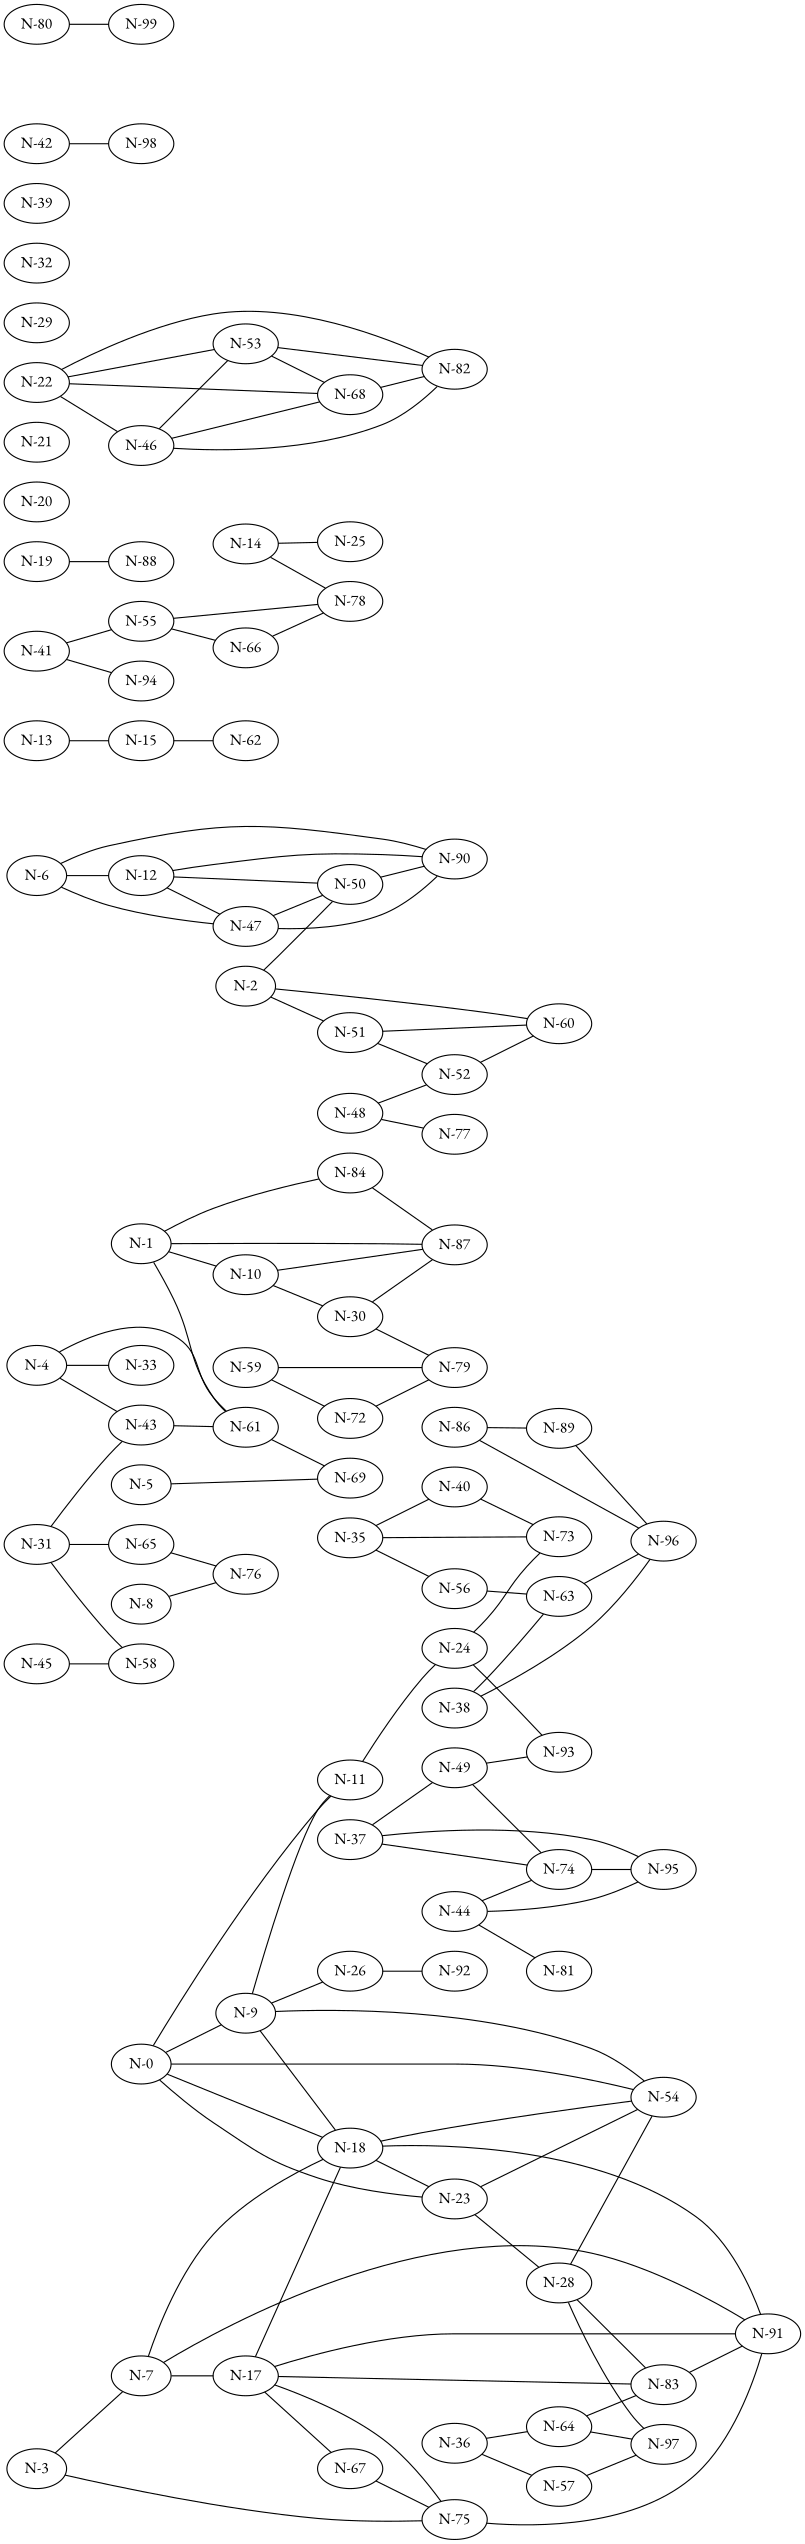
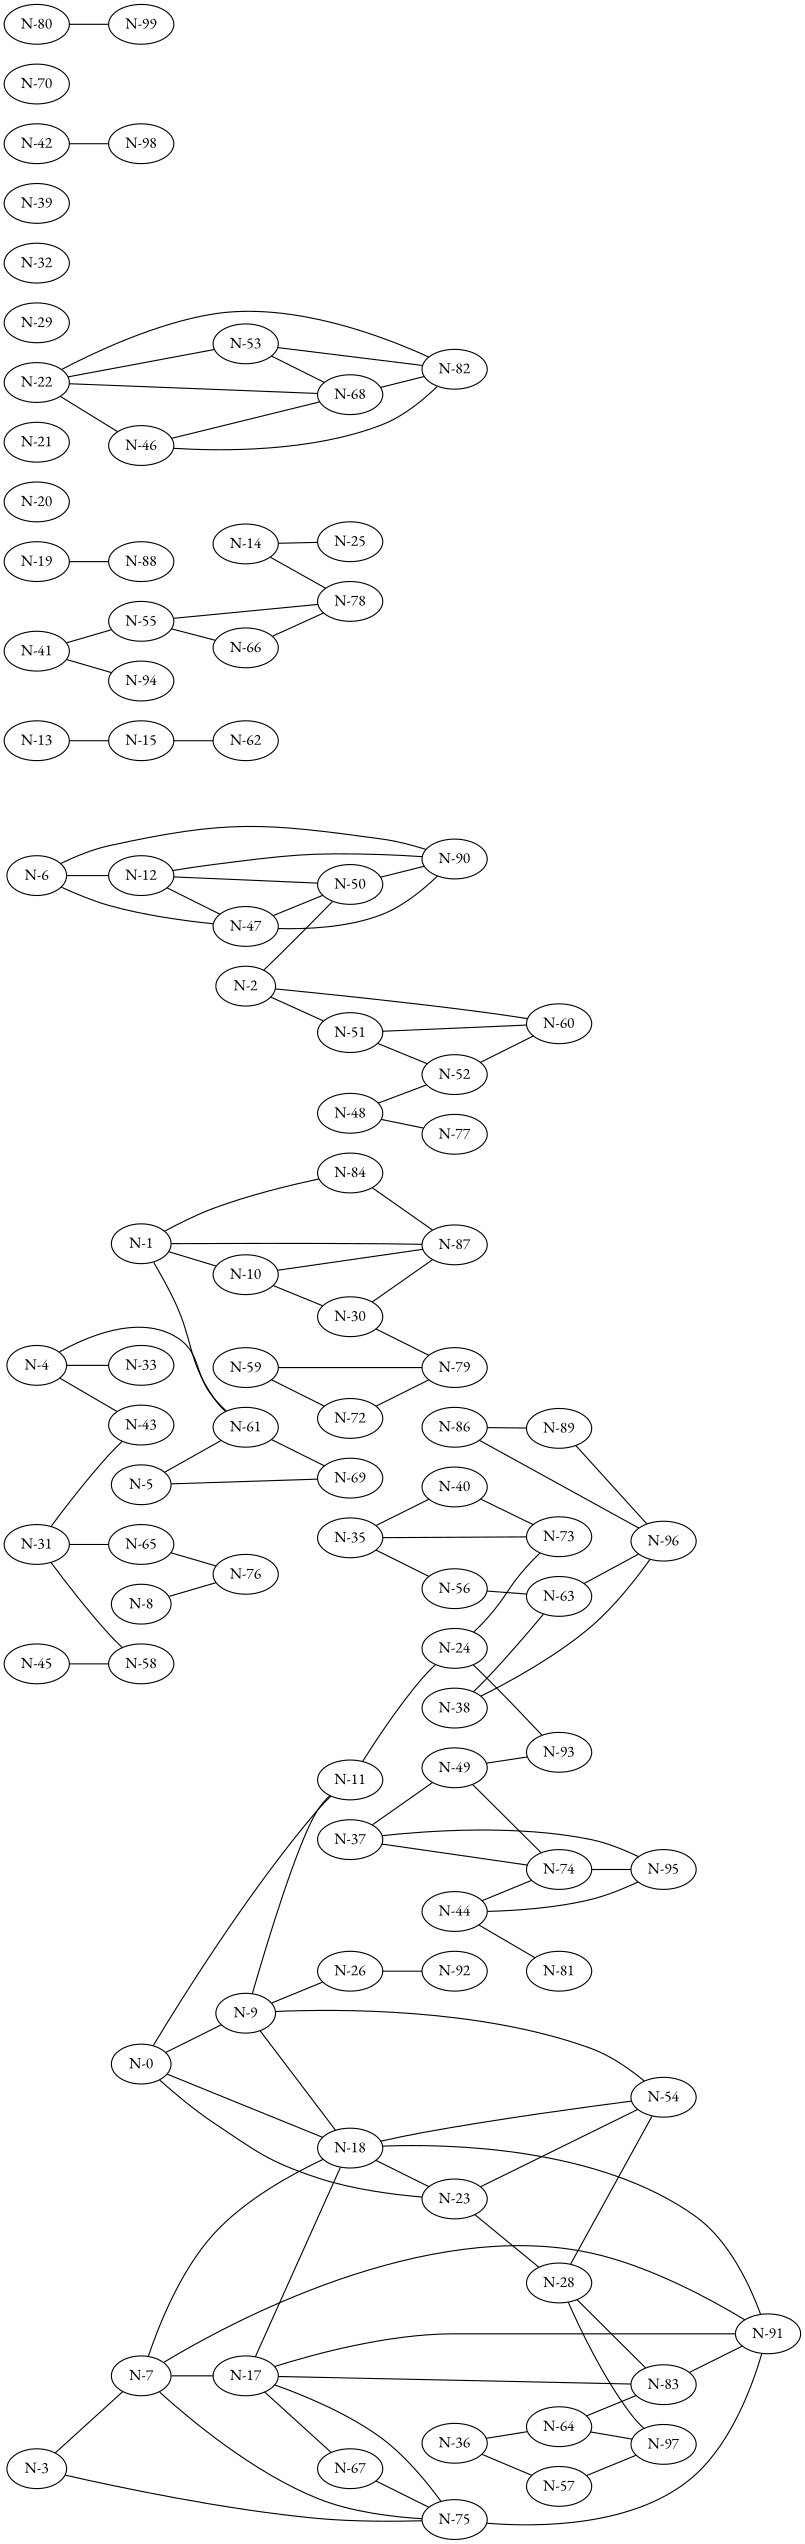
none -> (37, 84)
(192, 396) -> none
(193, 1426) -> (193, 1456)
(403, 2064) -> none
none -> (280, 2480)
